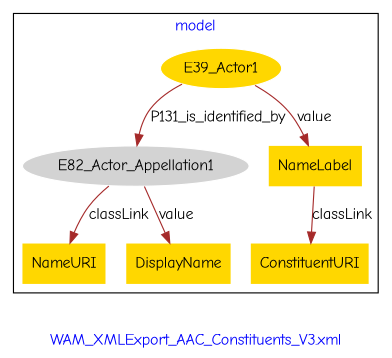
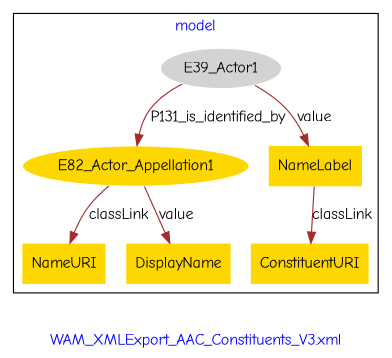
(221, 68) -> (221, 68)
(136, 166) -> (136, 166)
